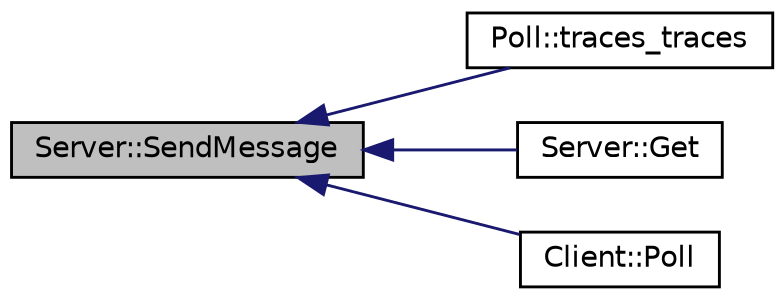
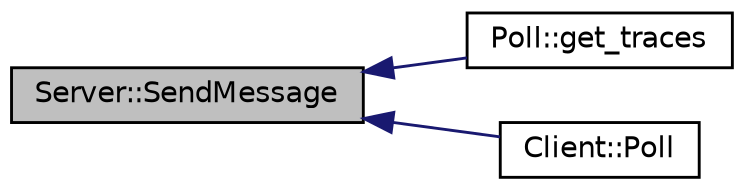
(620, 40) -> (600, 40)
(620, 150) -> none
